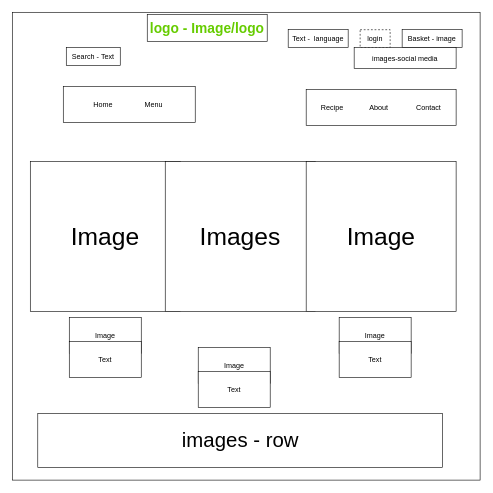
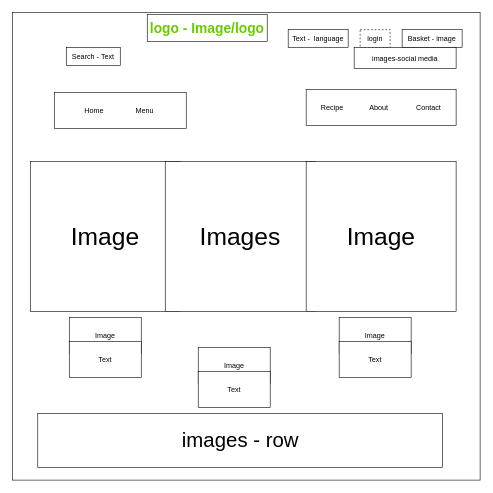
(129, 105) -> (120, 111)
